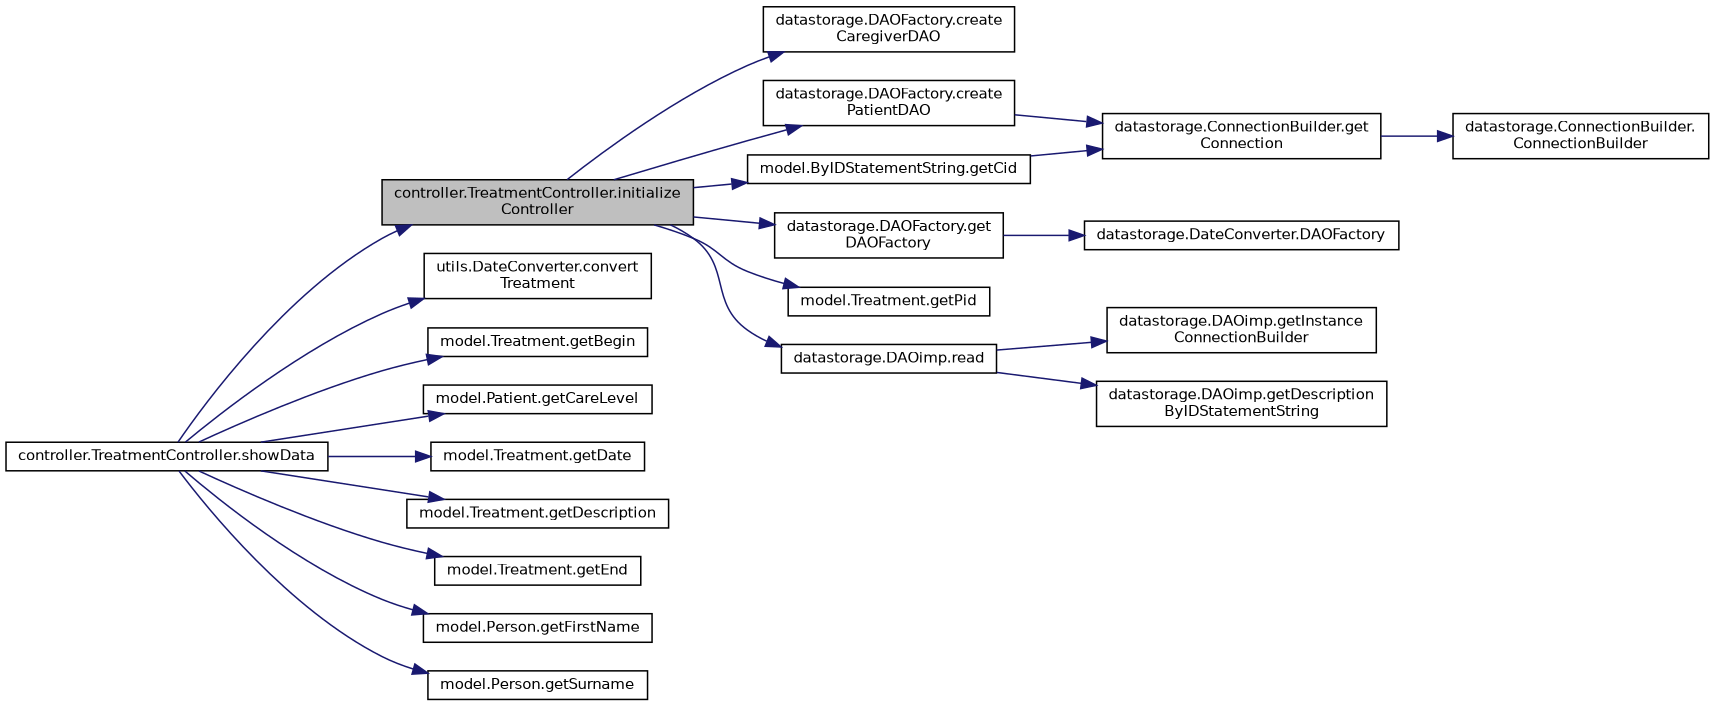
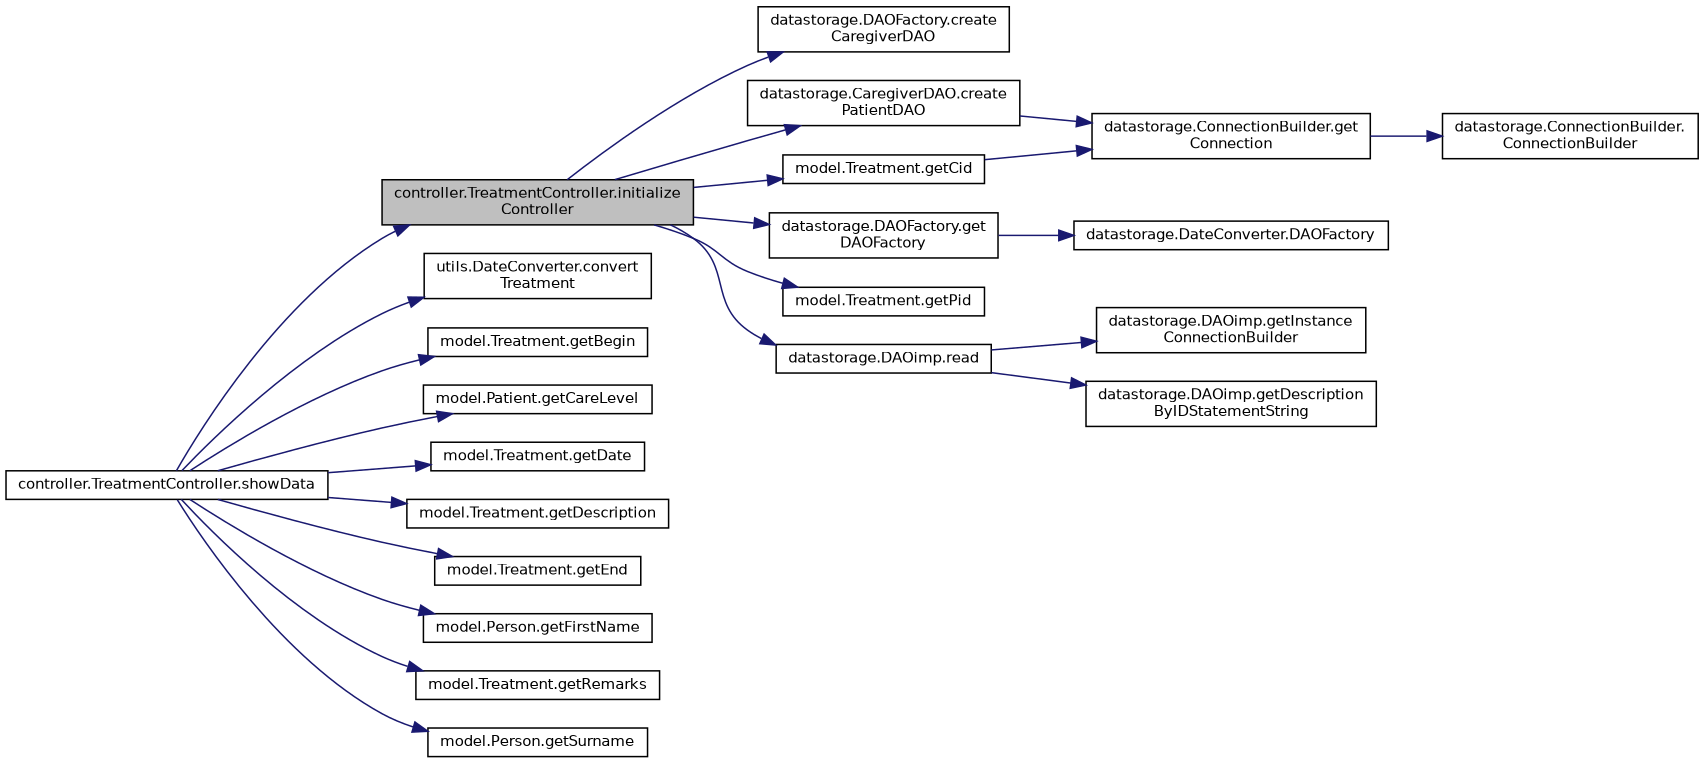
(889, 103) -> (884, 103)
(889, 169) -> (884, 169)
none -> (538, 685)
